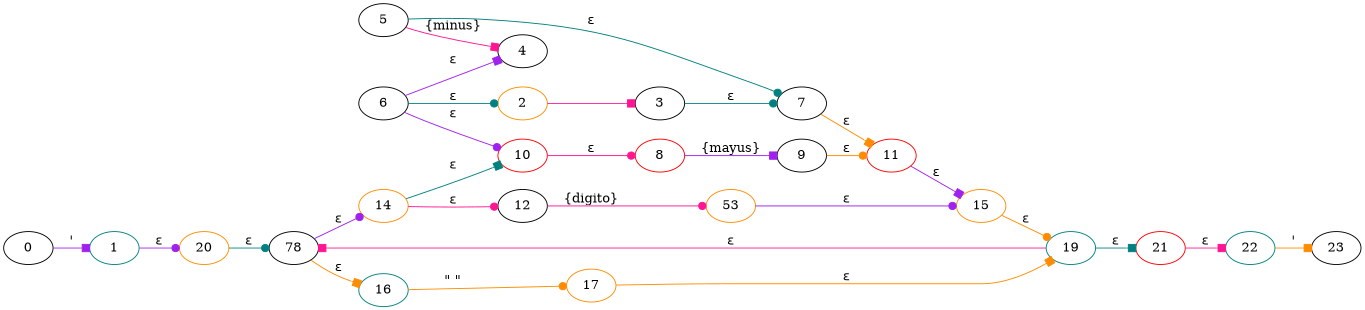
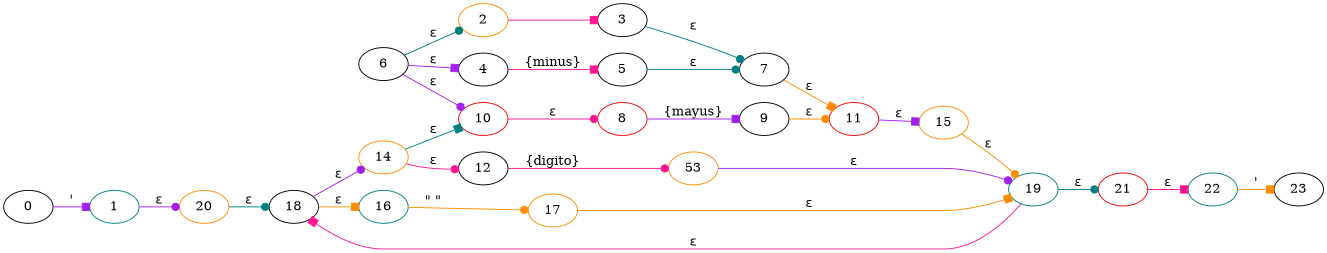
(447, 38) -> (548, 70)
(852, 206) -> (862, 168)
(294, 248) -> (294, 207)
(1111, 248) -> (1074, 189)
